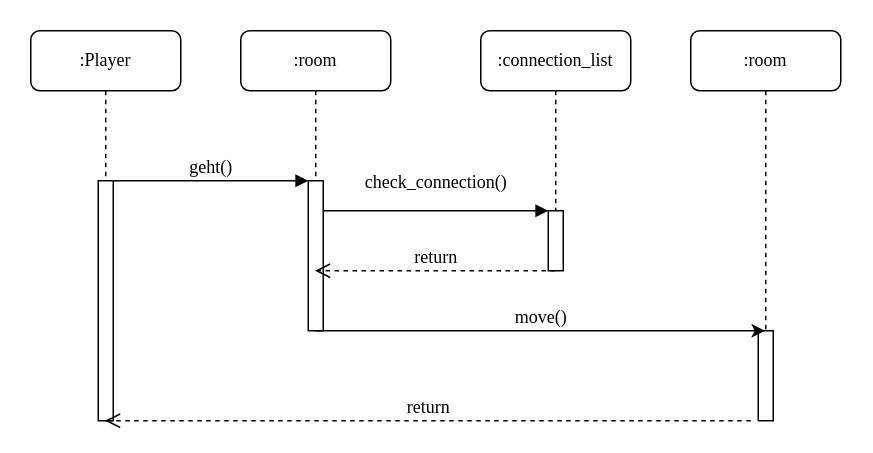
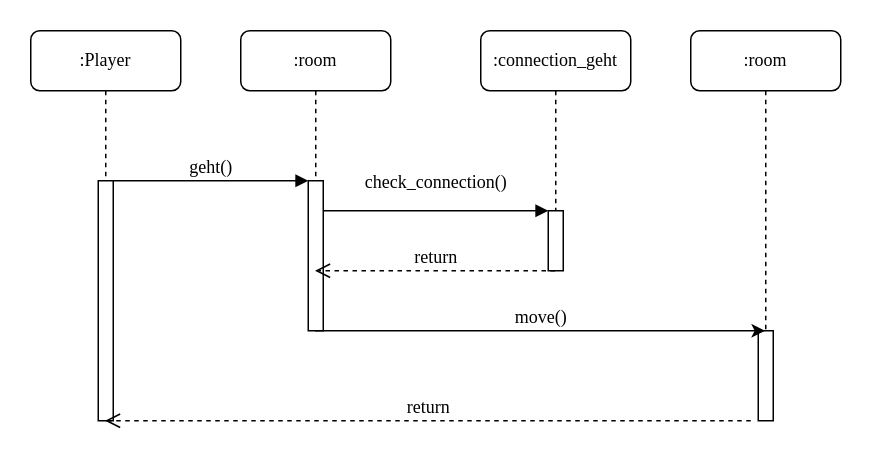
(556, 61) -> (556, 61)
